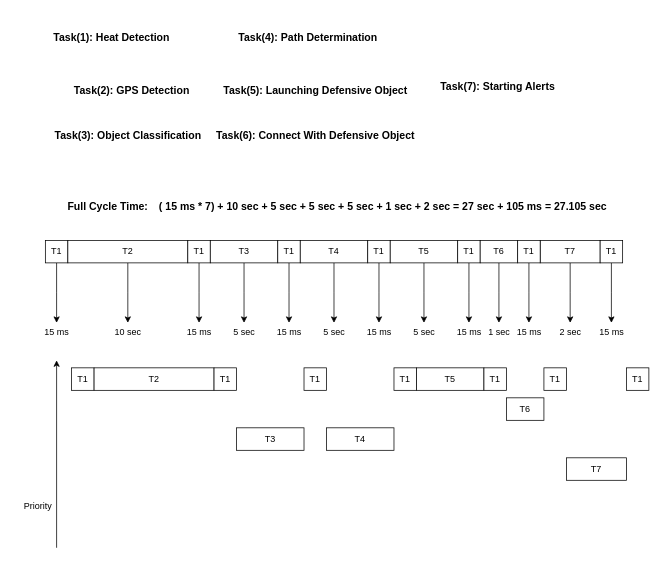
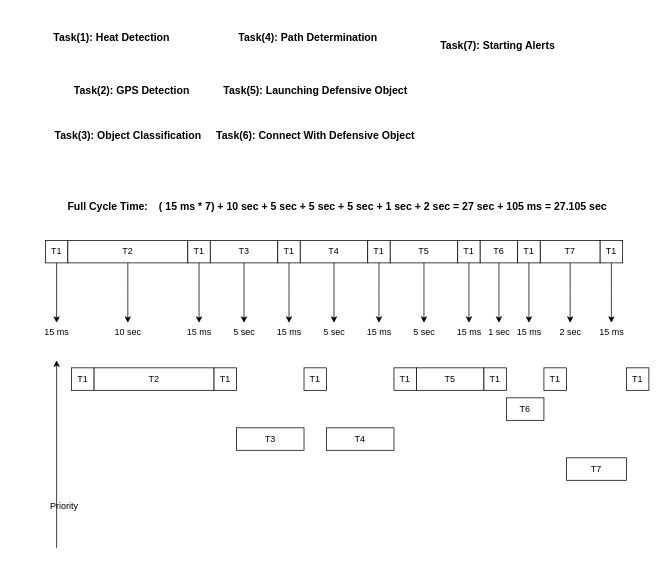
(499, 87) -> (499, 45)
(38, 507) -> (64, 507)
